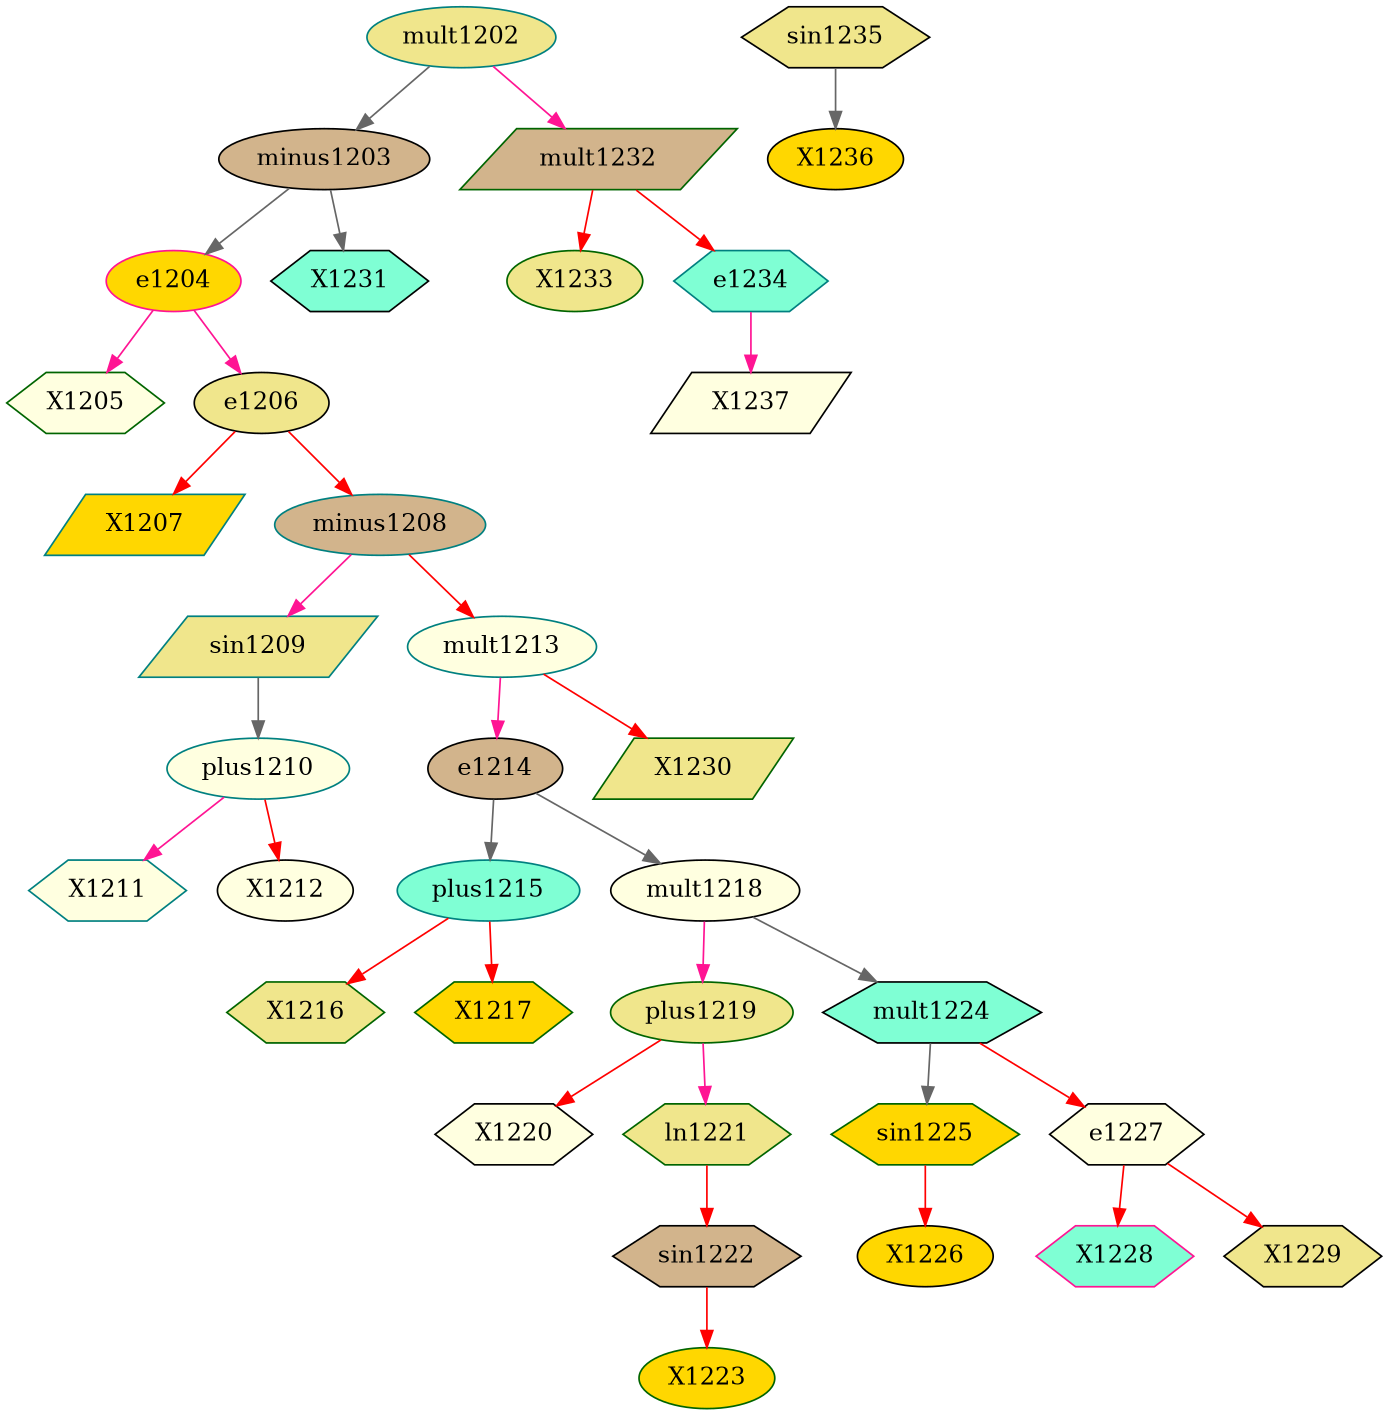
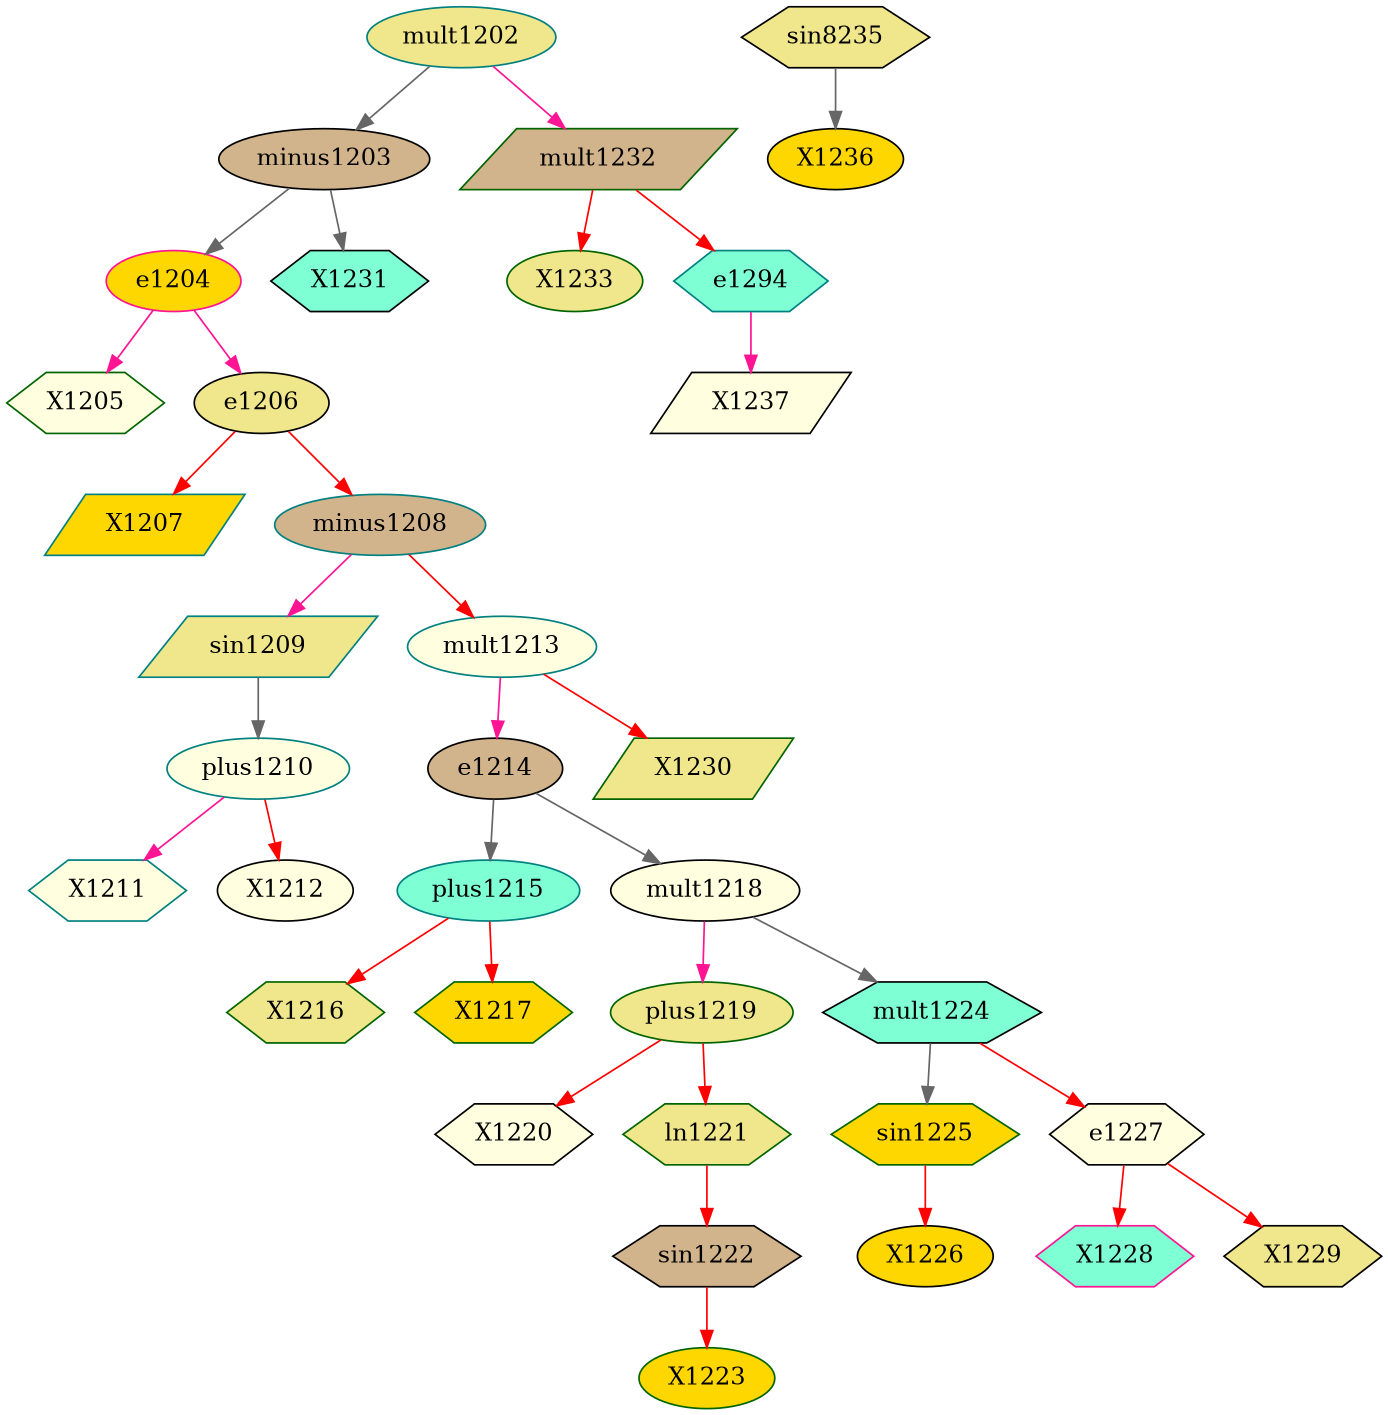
(836, 37) -> (836, 37)
(751, 281) -> (751, 281)
(704, 1065) -> (704, 1065)
